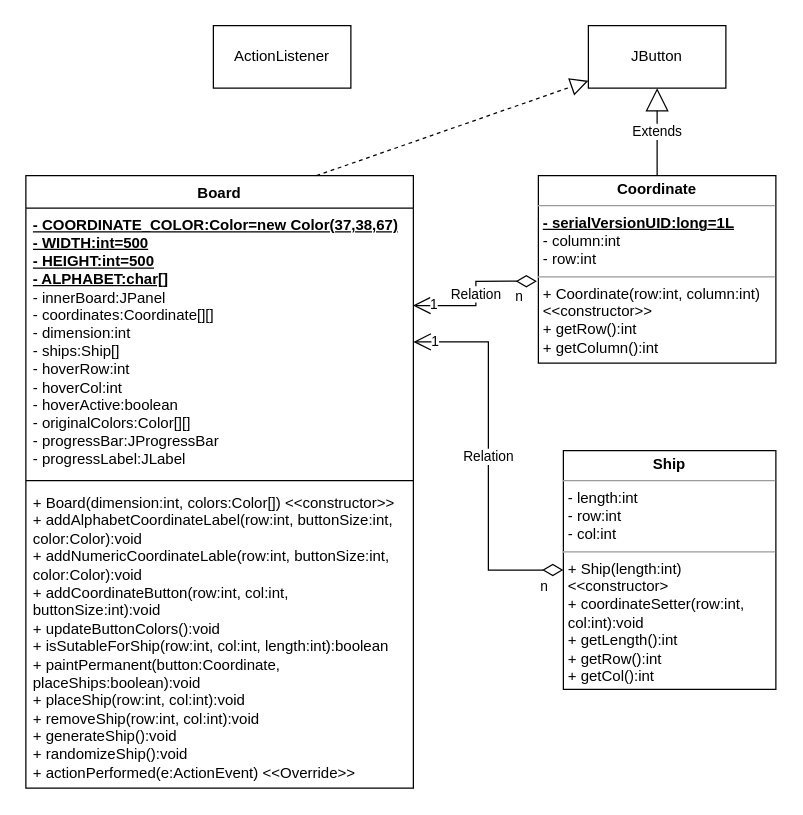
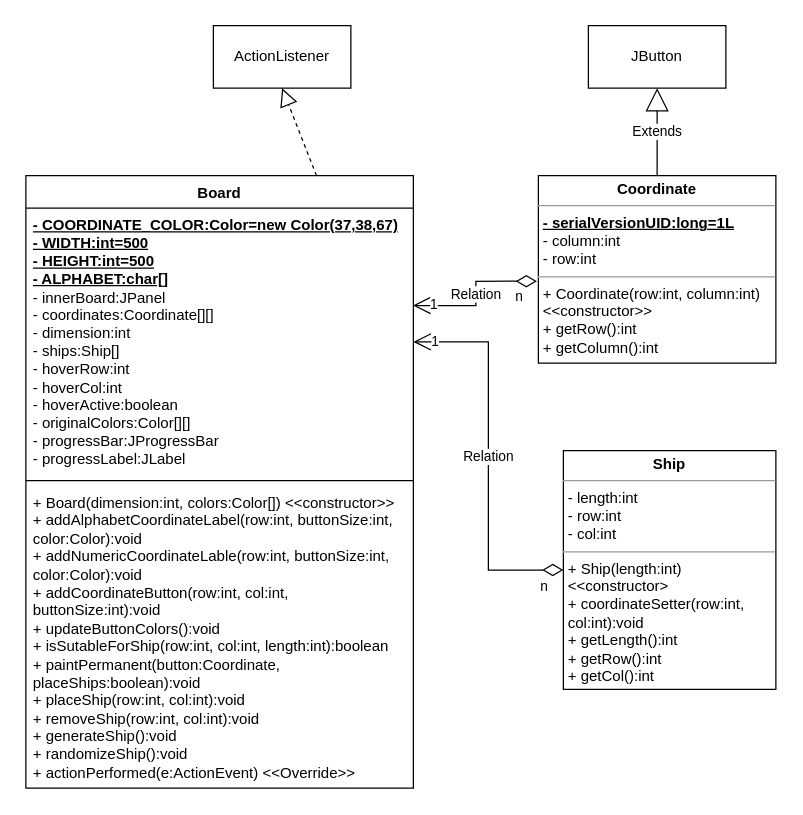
(444, 131) -> (302, 140)
